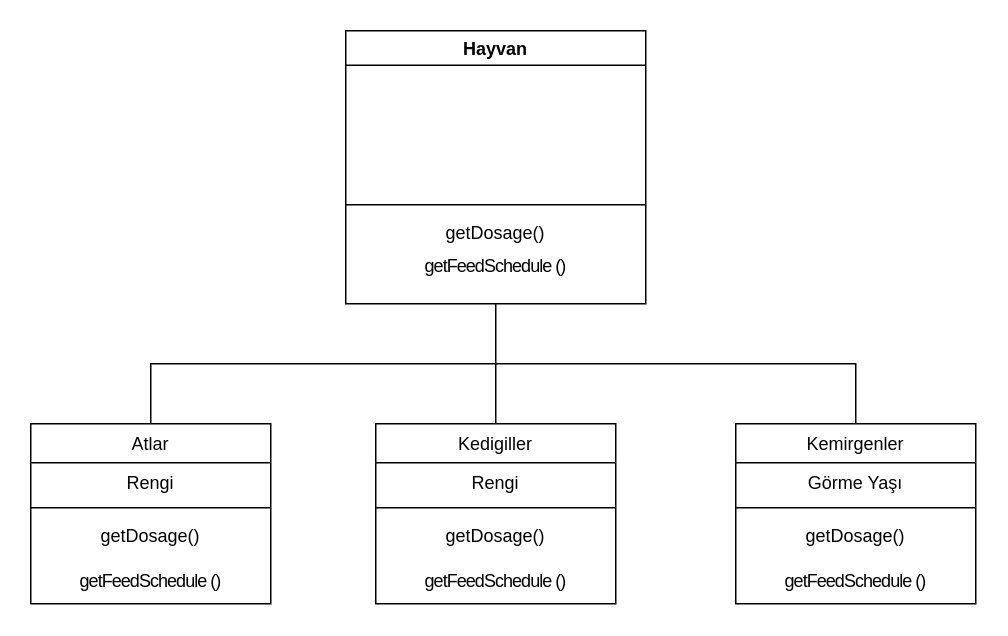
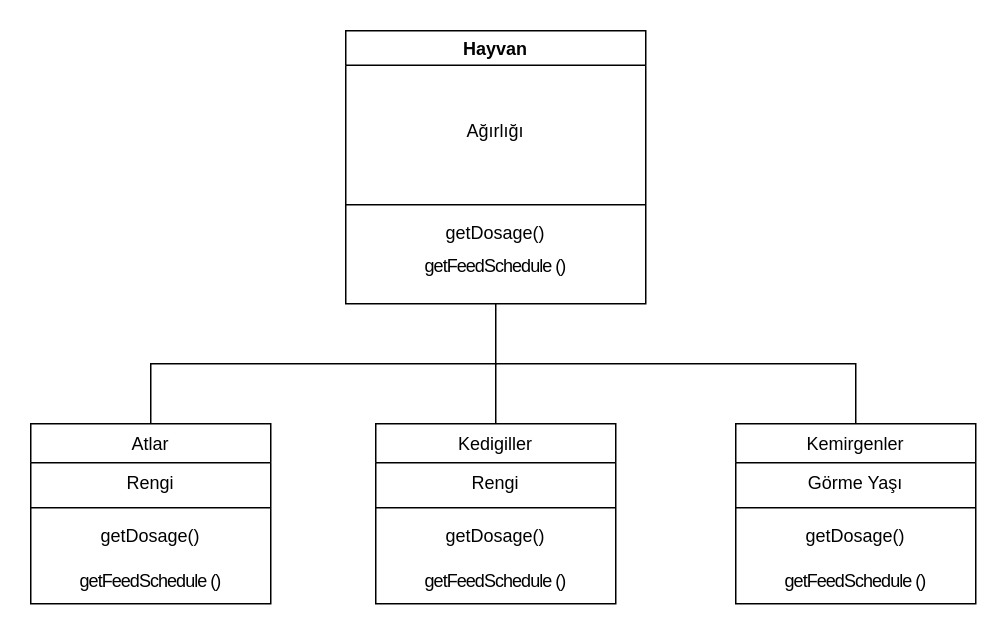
none -> (496, 131)
